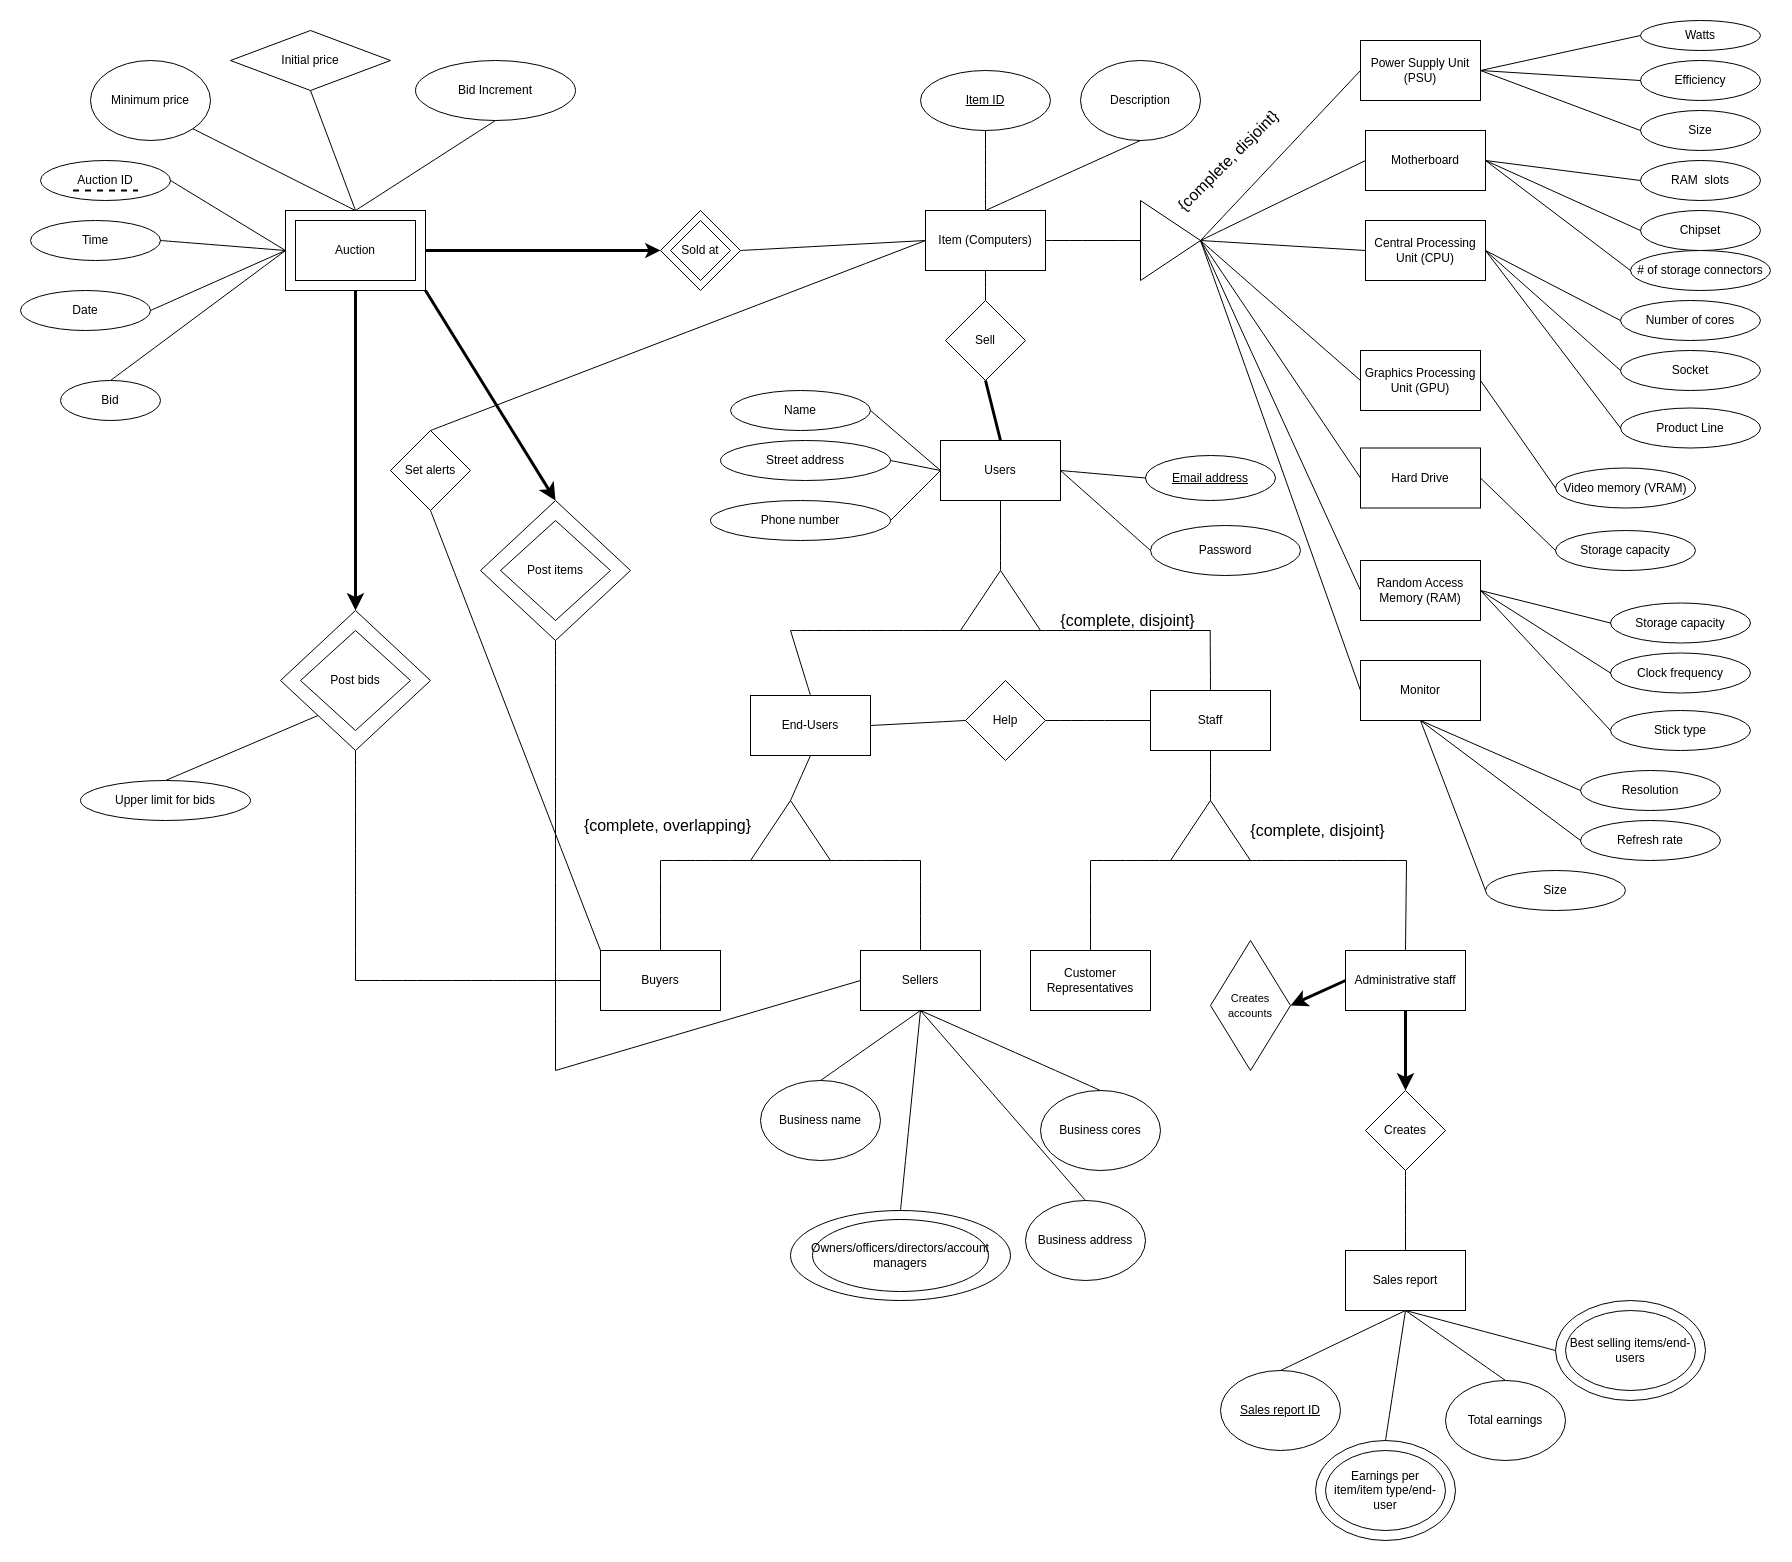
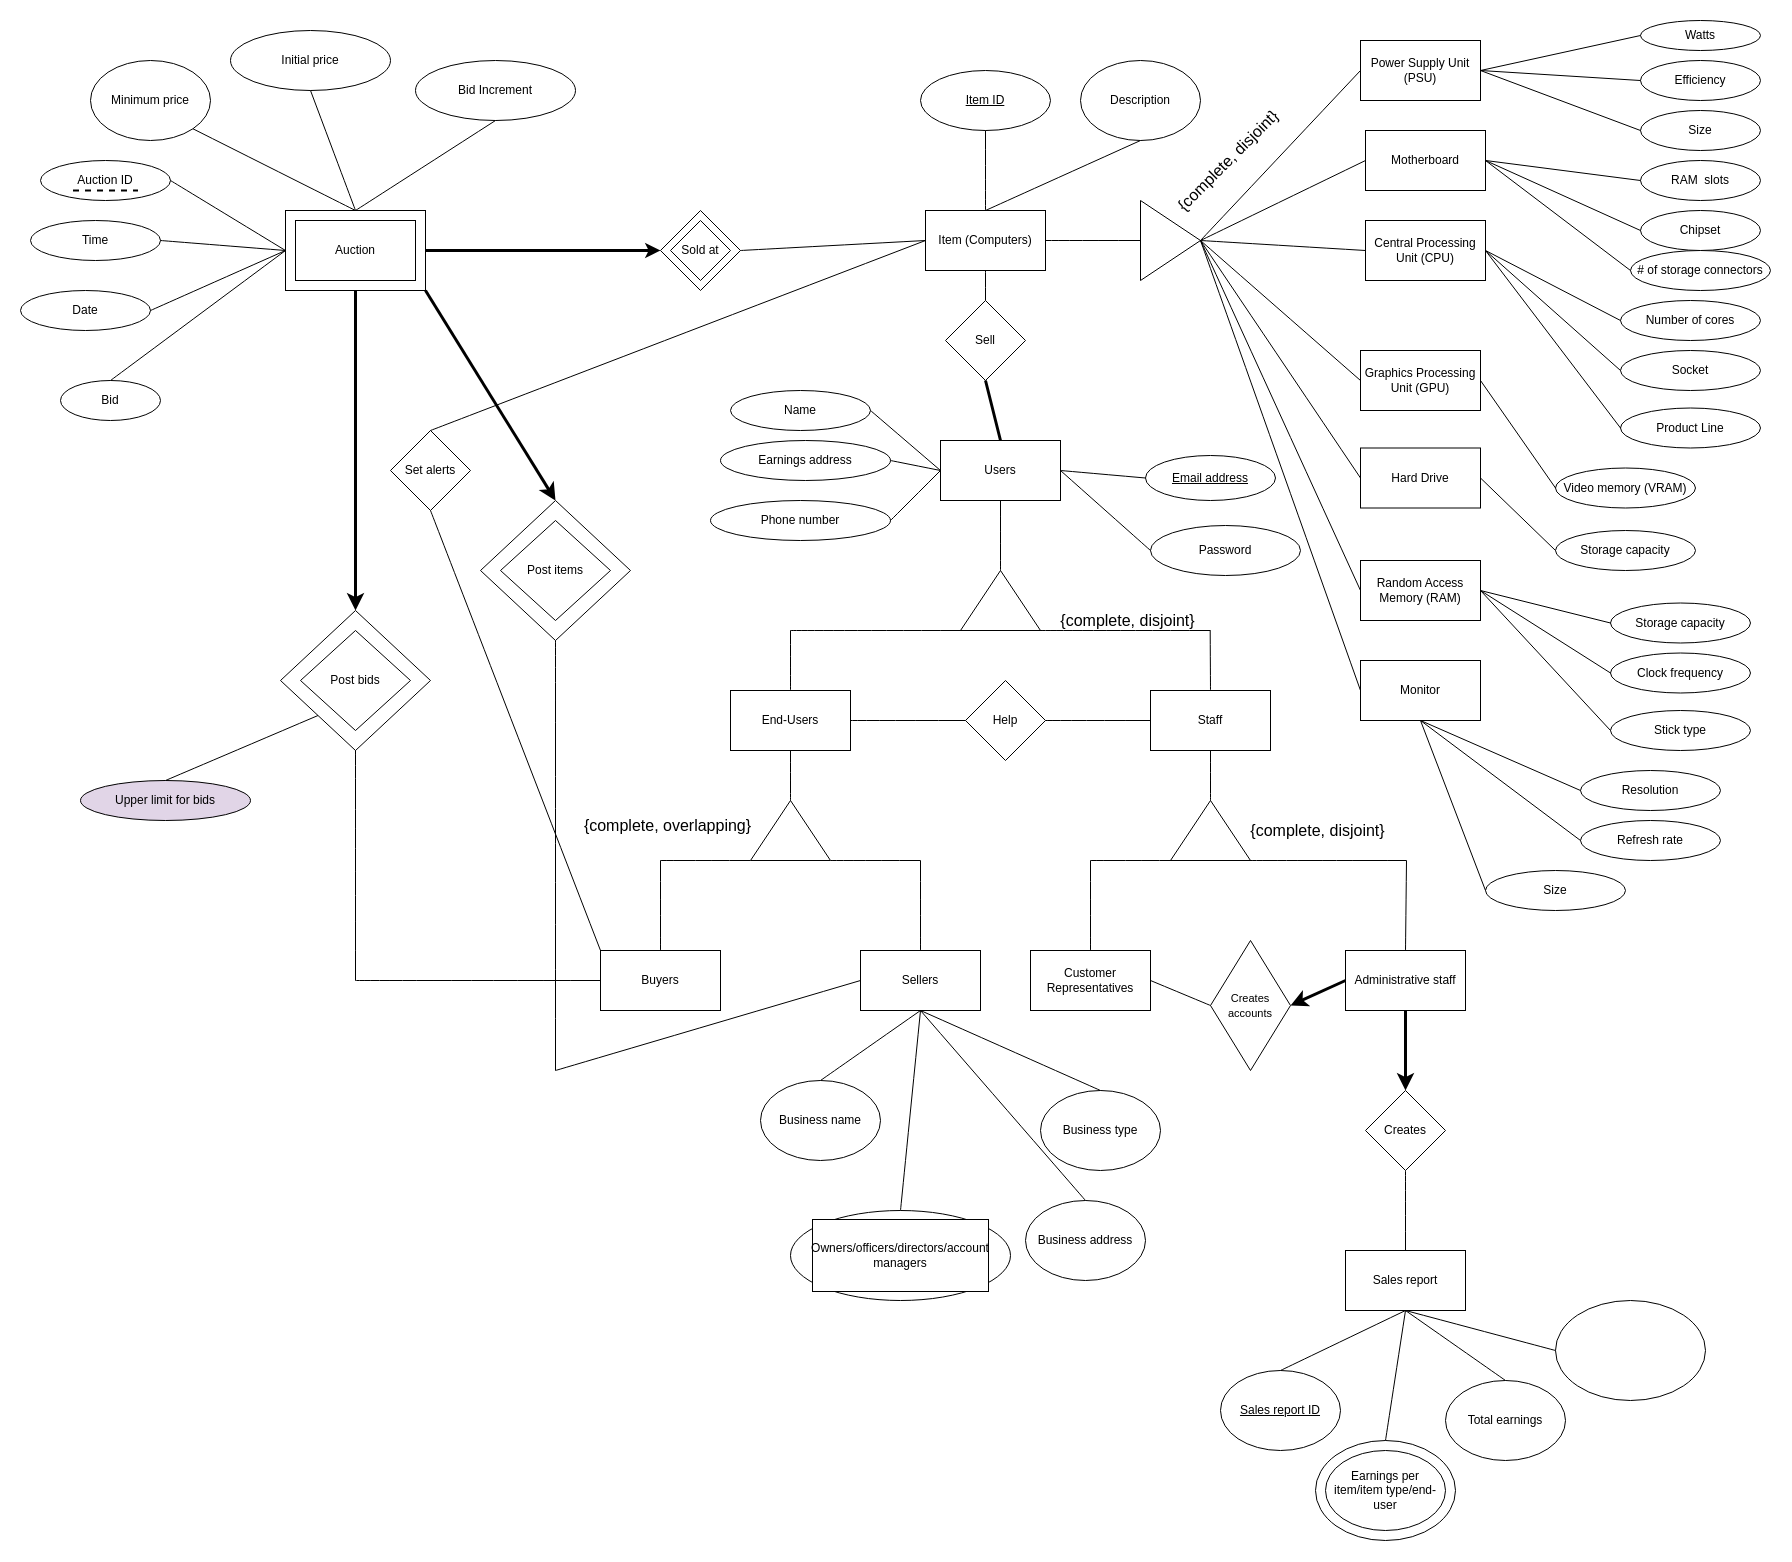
(311, 61) -> (311, 61)
(806, 461) -> (806, 461)
(811, 726) -> (791, 721)
(166, 801) -> (166, 801)
none -> (1180, 993)
(1101, 1131) -> (1101, 1131)
(901, 1256) -> (901, 1256)
(1631, 1351) -> none
